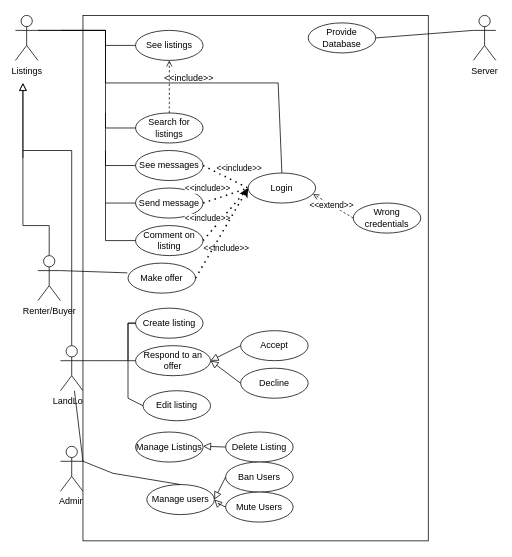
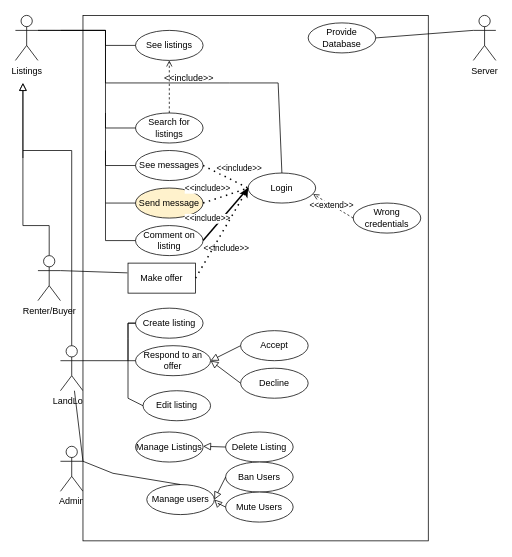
(169, 203) -> (169, 203)
(211, 231) -> (211, 231)
(162, 278) -> (162, 278)
